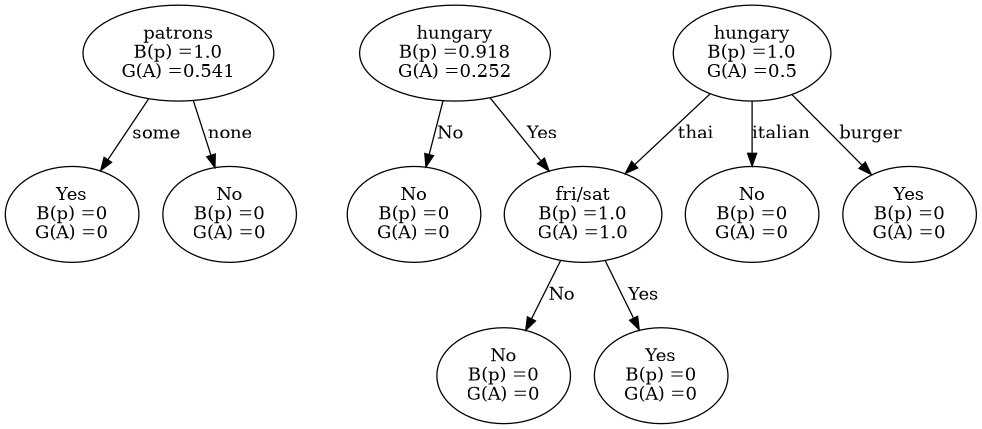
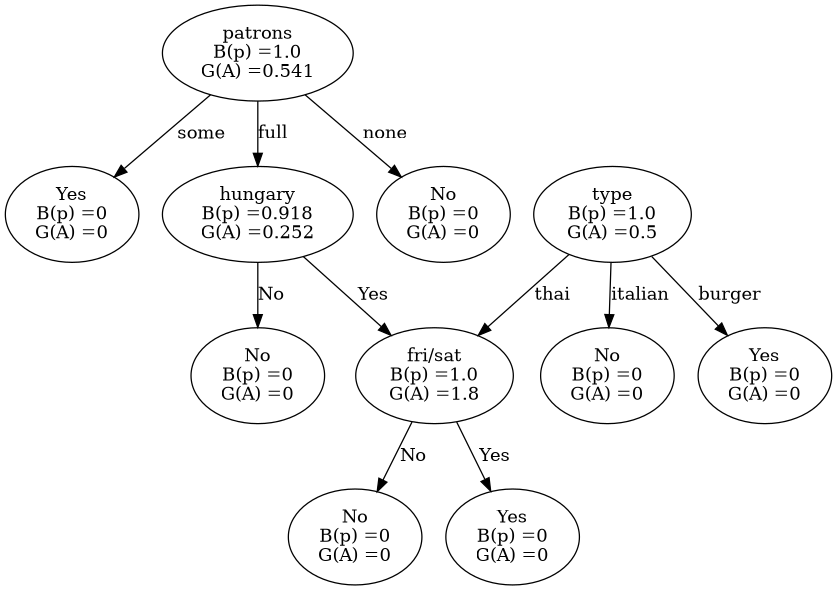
(752, 53) -> (613, 214)
none -> (258, 127)
(583, 214) -> (435, 376)
